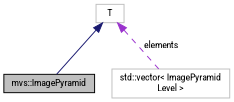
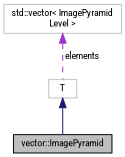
(141, 50) -> (63, 61)
(49, 83) -> (63, 144)
